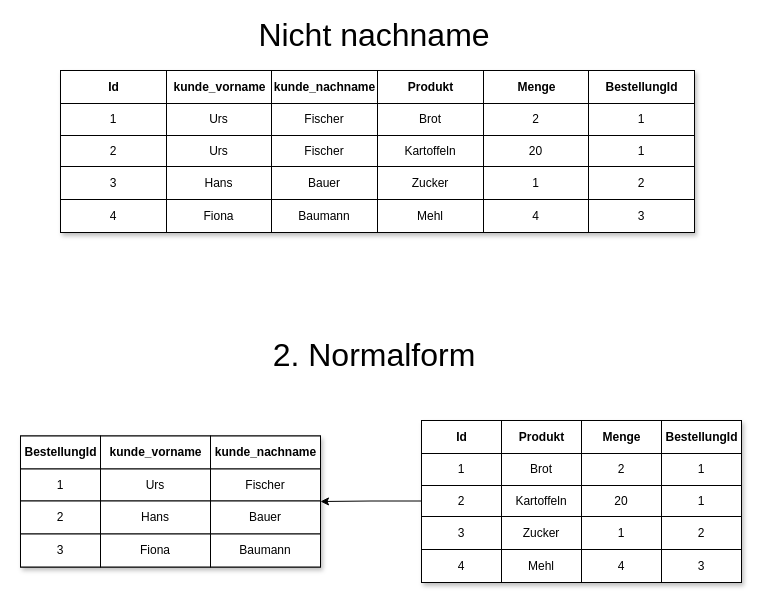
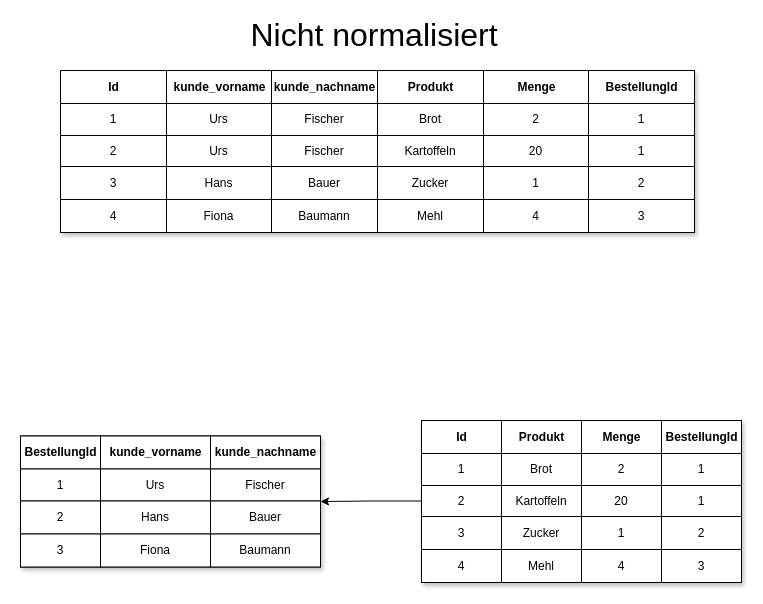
(375, 36) -> (375, 36)
(375, 356) -> none
